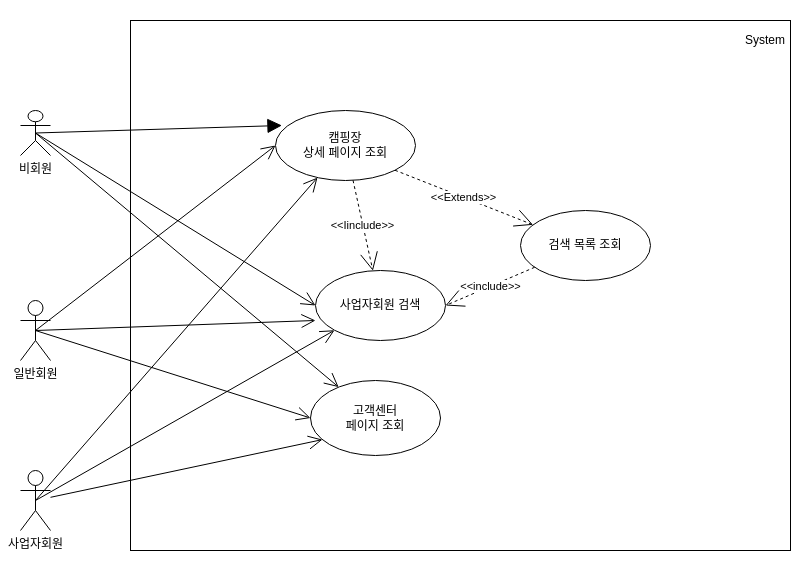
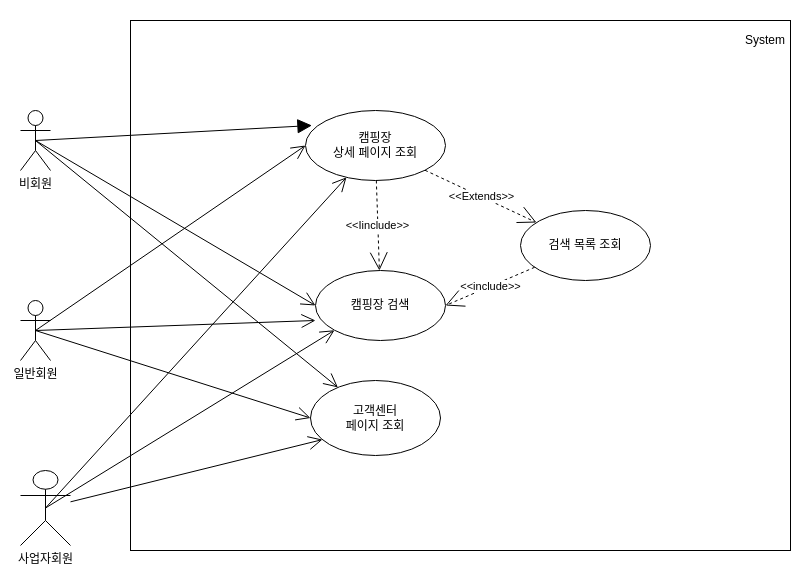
(36, 133) -> (36, 141)
(346, 146) -> (376, 146)
(381, 306) -> (381, 306)
(36, 501) -> (46, 508)
